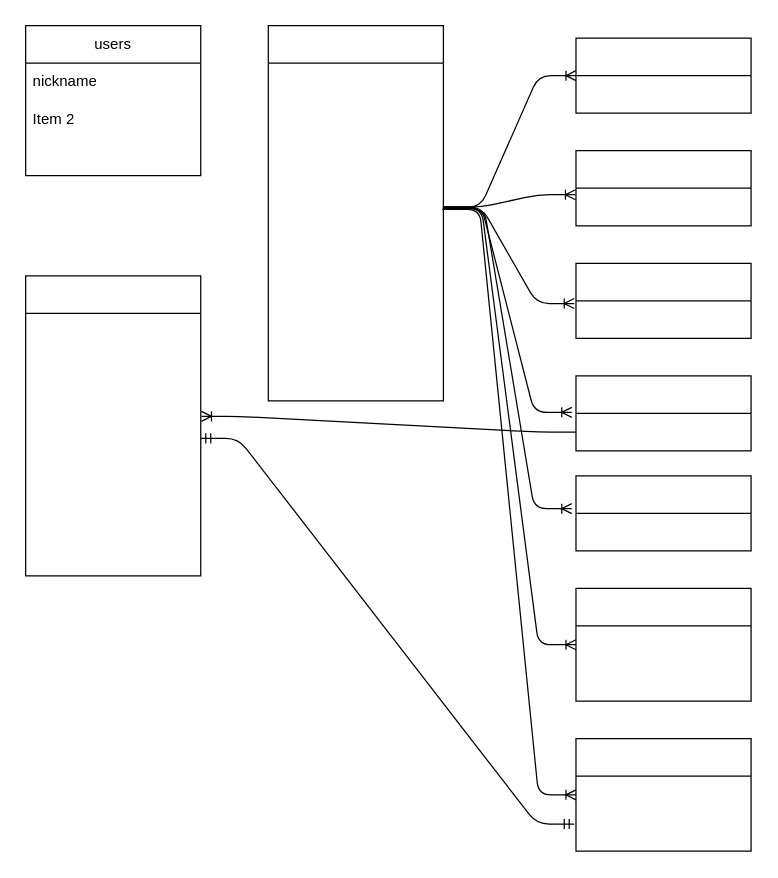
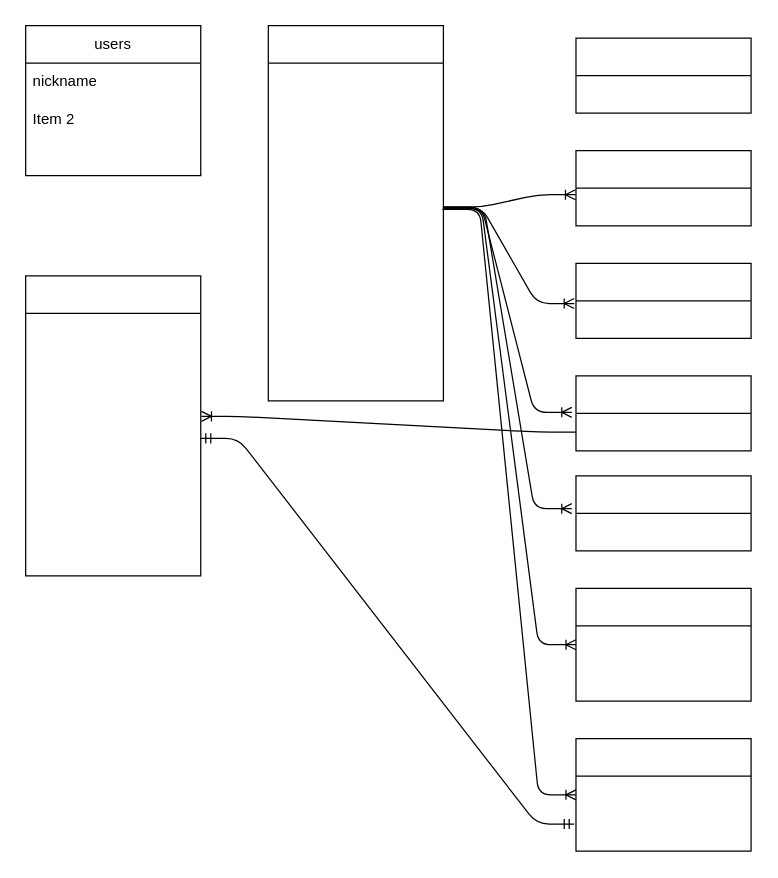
(516, 127) -> none
